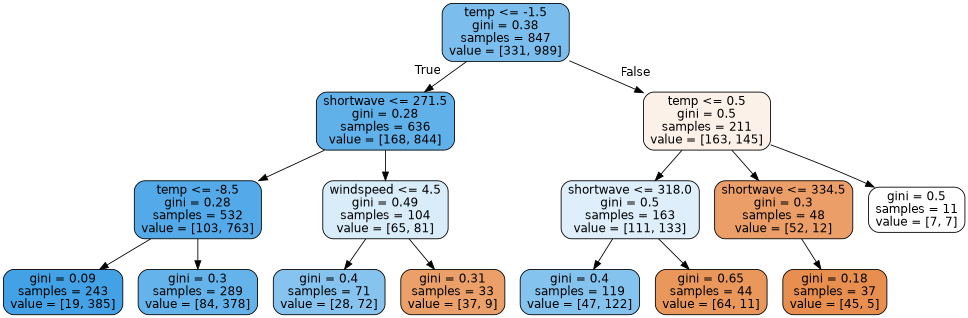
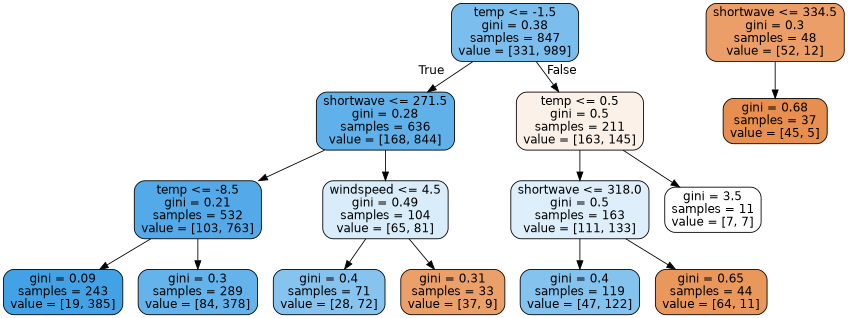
(742, 162) -> none
(198, 210) -> (198, 210)
(917, 210) -> (713, 210)
(835, 292) -> (775, 121)
